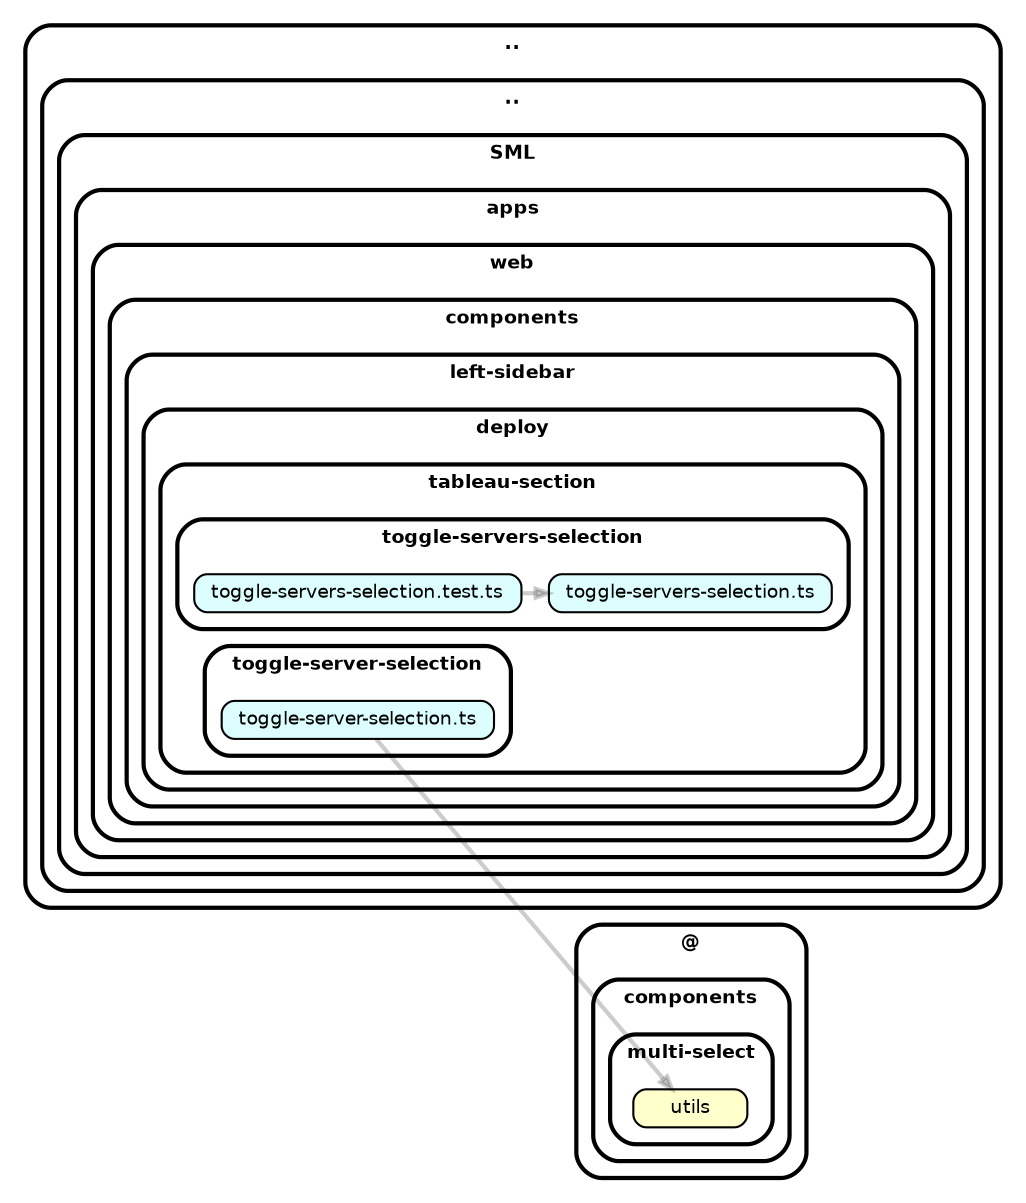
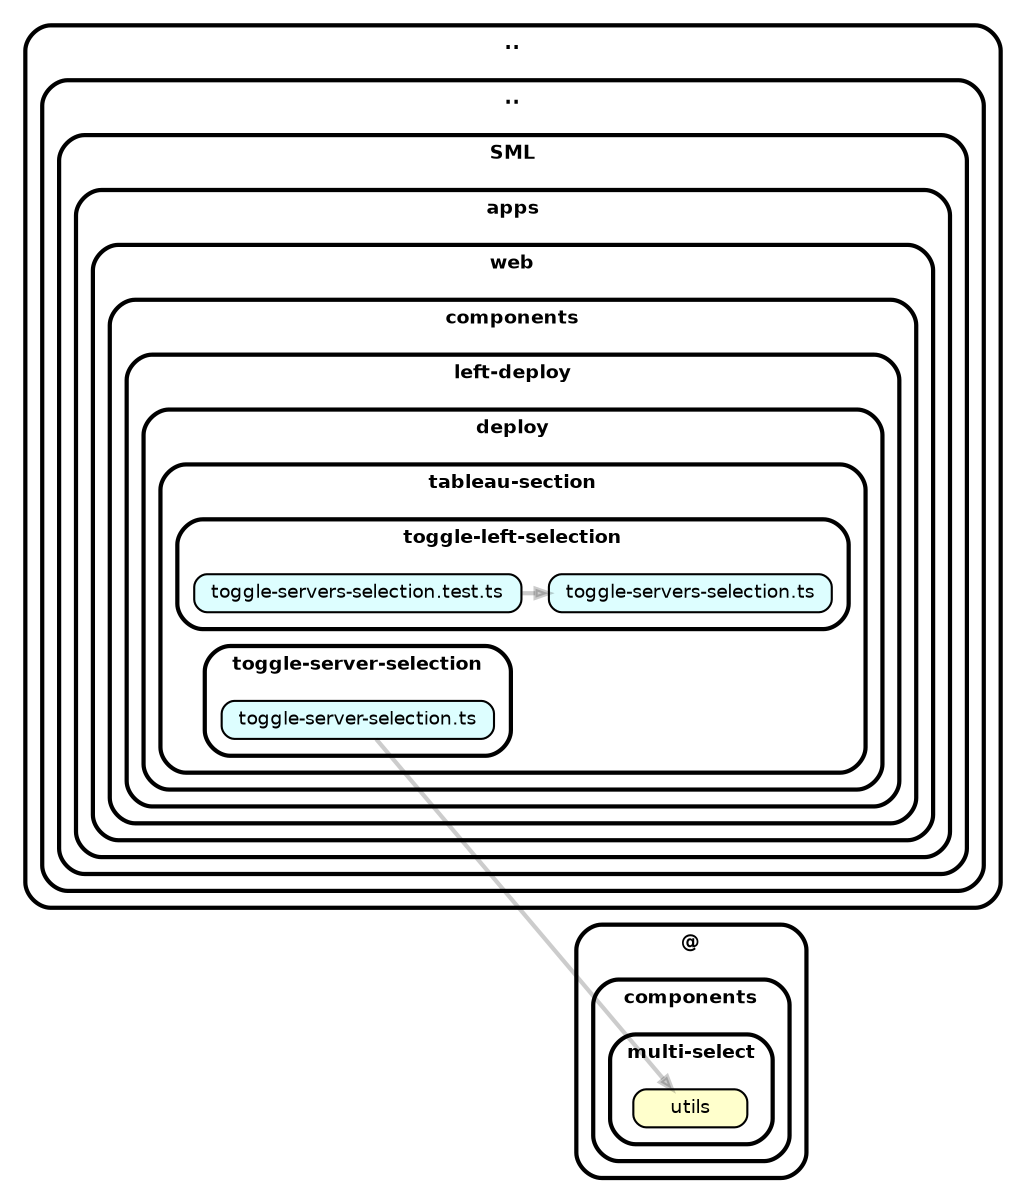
(513, 374) -> (513, 374)
(513, 538) -> (513, 538)
